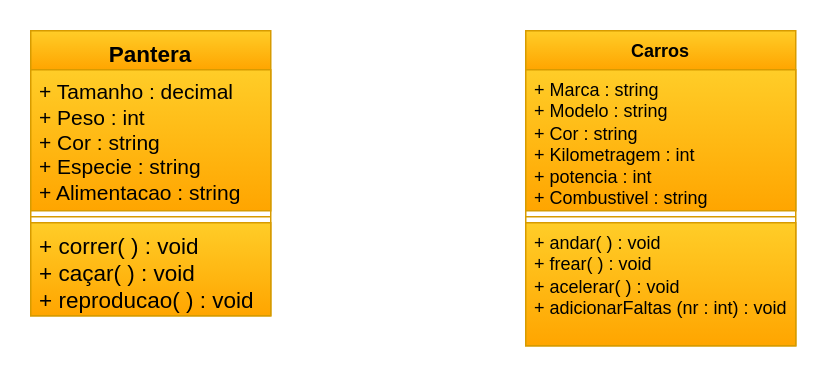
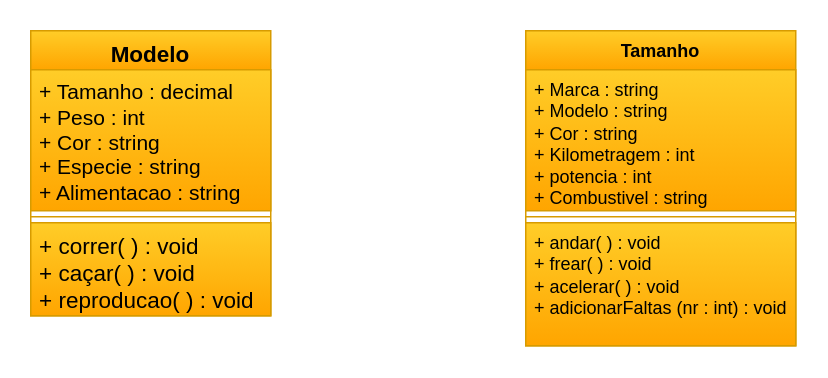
(151, 52) -> (151, 52)
(661, 52) -> (661, 52)
